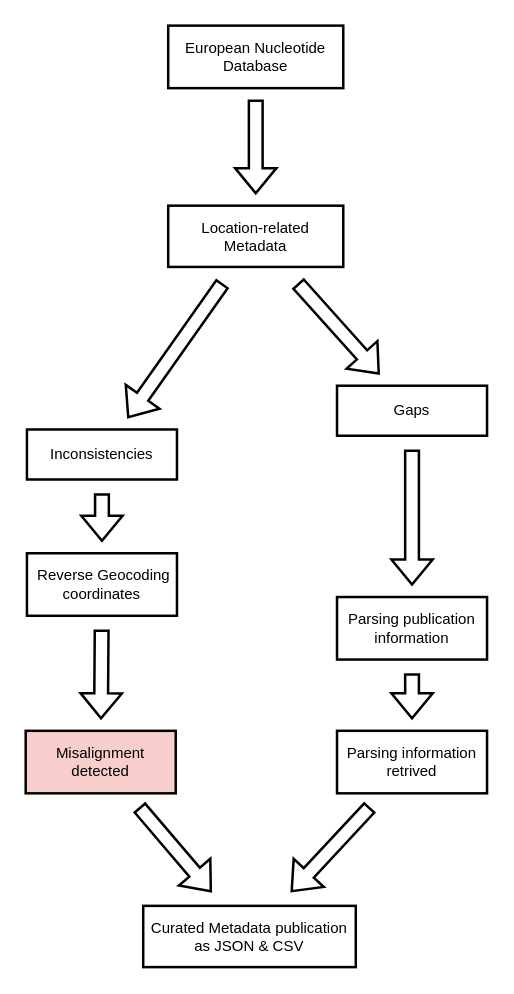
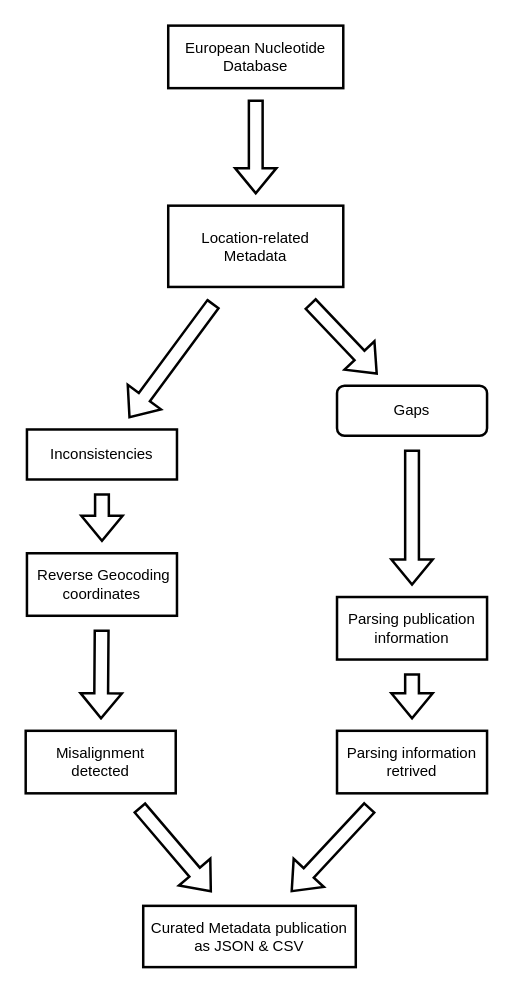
(256, 236) -> (256, 246)
(412, 411) -> (412, 411)
(101, 762) -> (101, 762)
